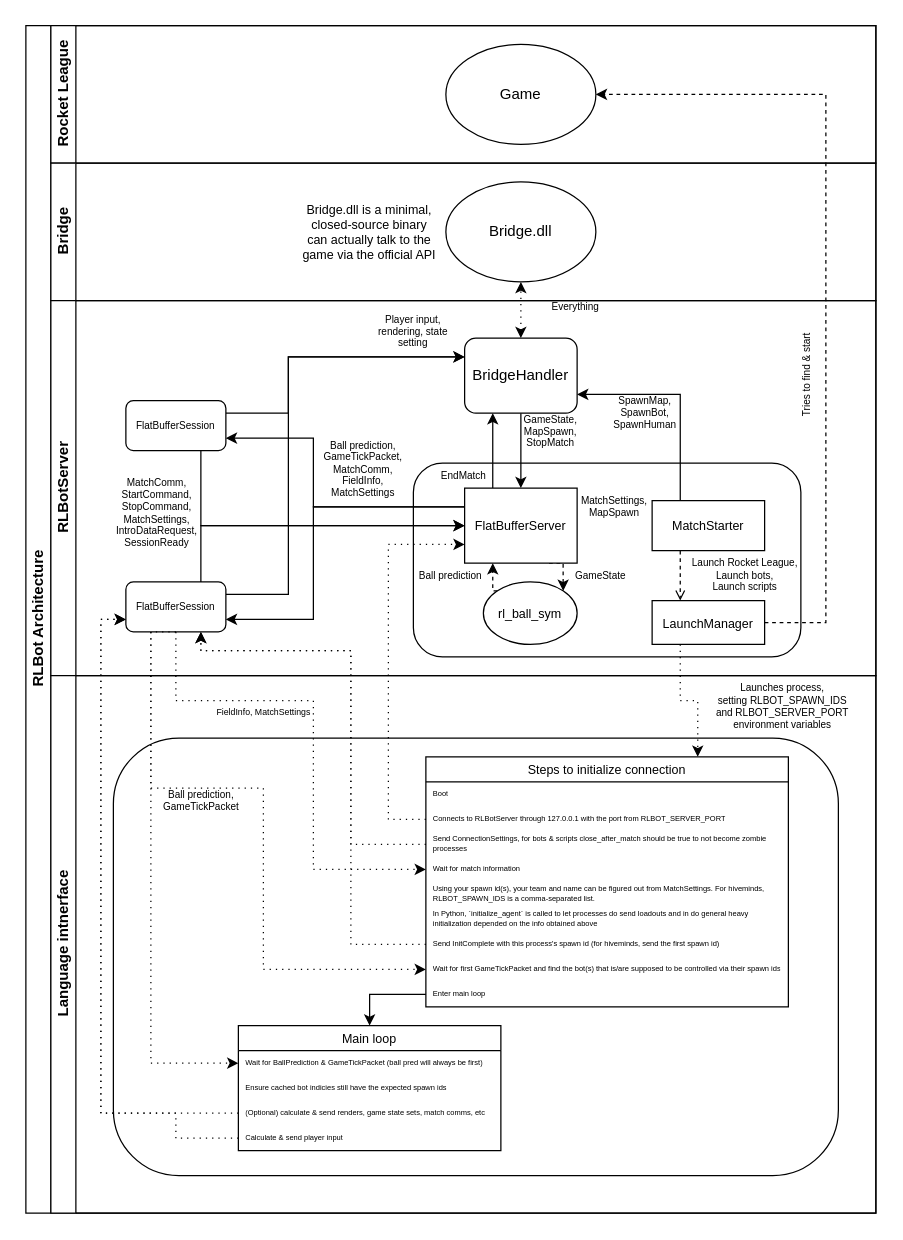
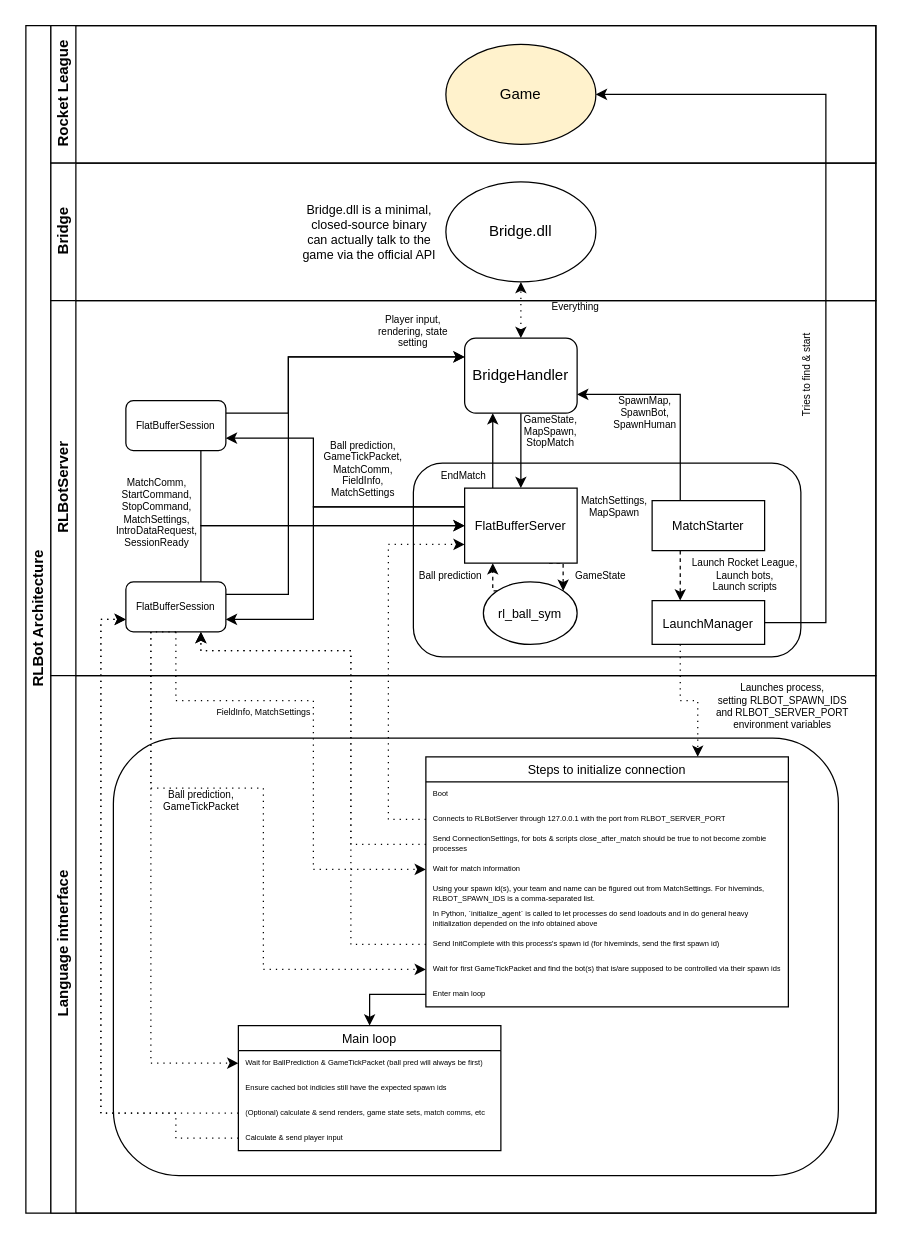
(521, 94) -> (521, 94)
(826, 277) -> (826, 277)
(680, 593) -> (680, 591)
